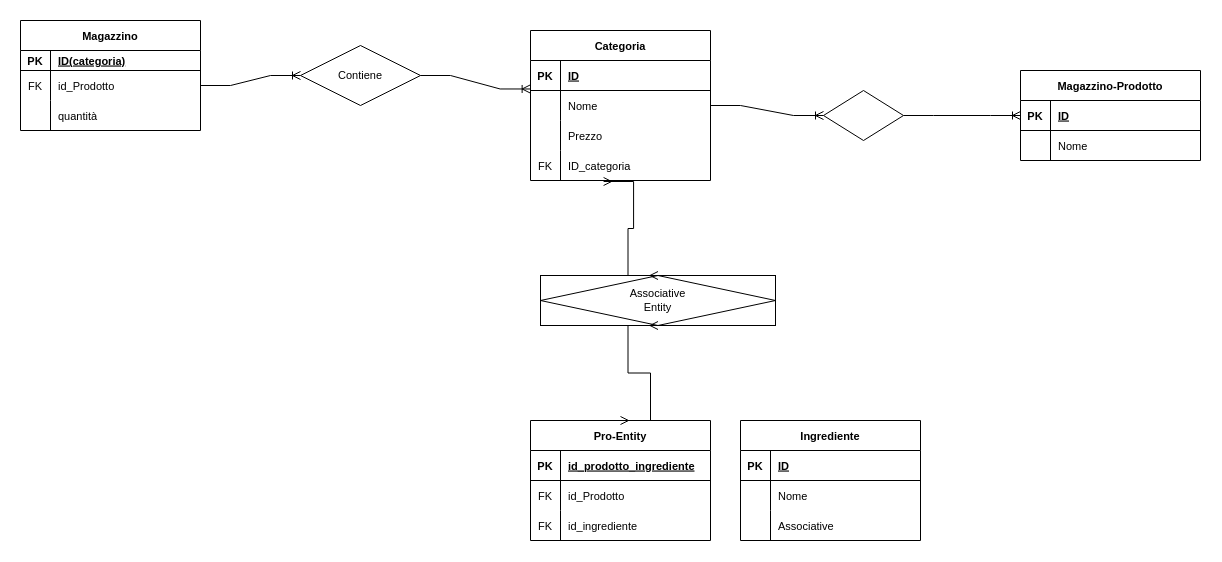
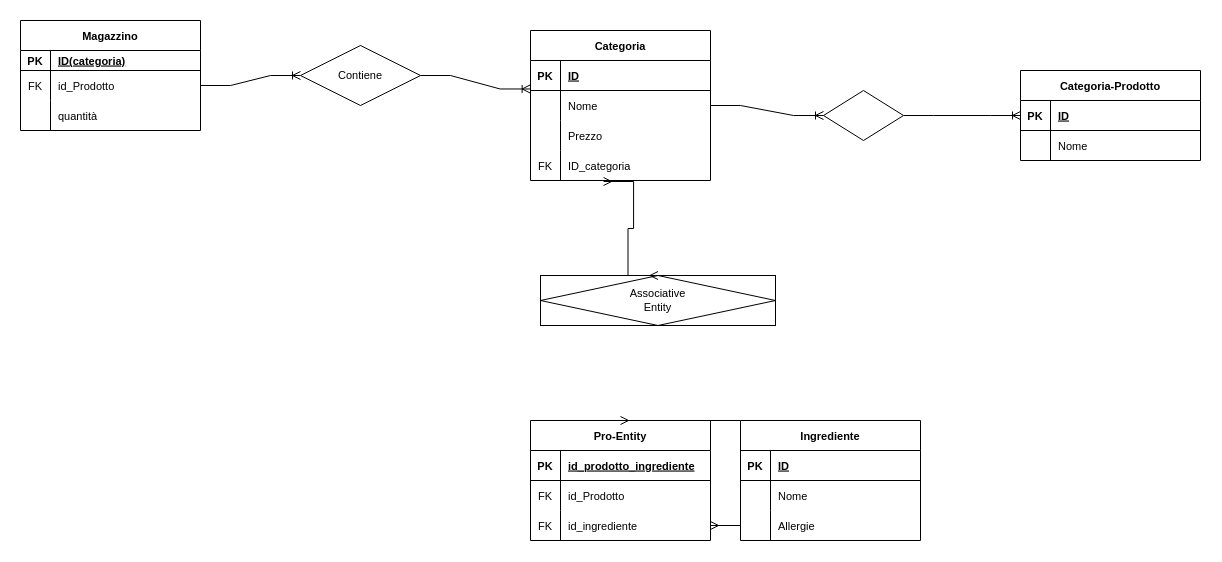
(1110, 86) -> (1110, 86)
(640, 373) -> (726, 421)
(809, 526) -> (798, 526)
